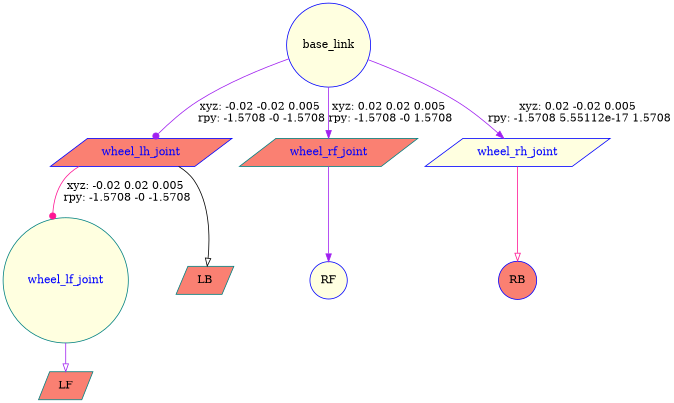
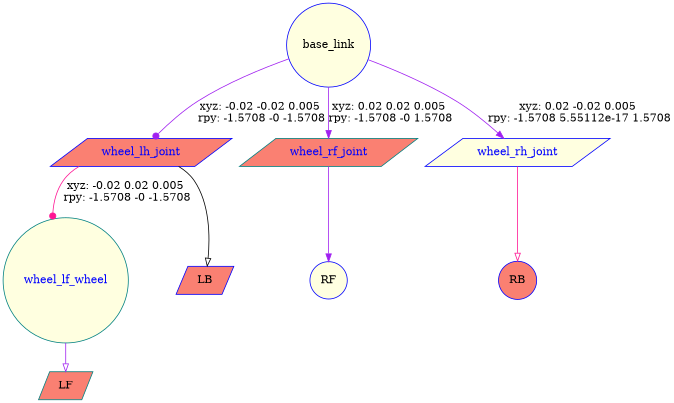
(66, 280) -> (66, 280)
(205, 280) -> (205, 280)
